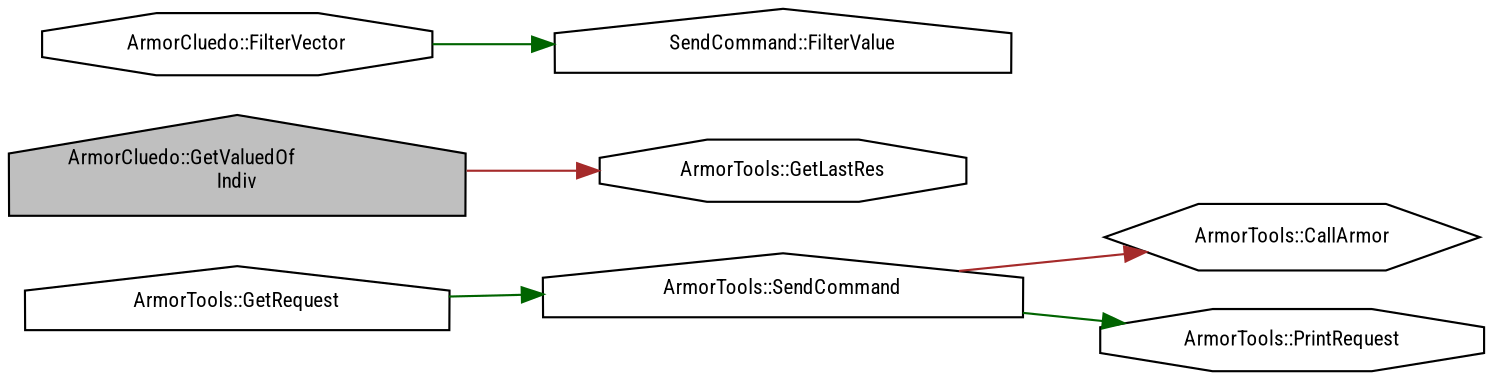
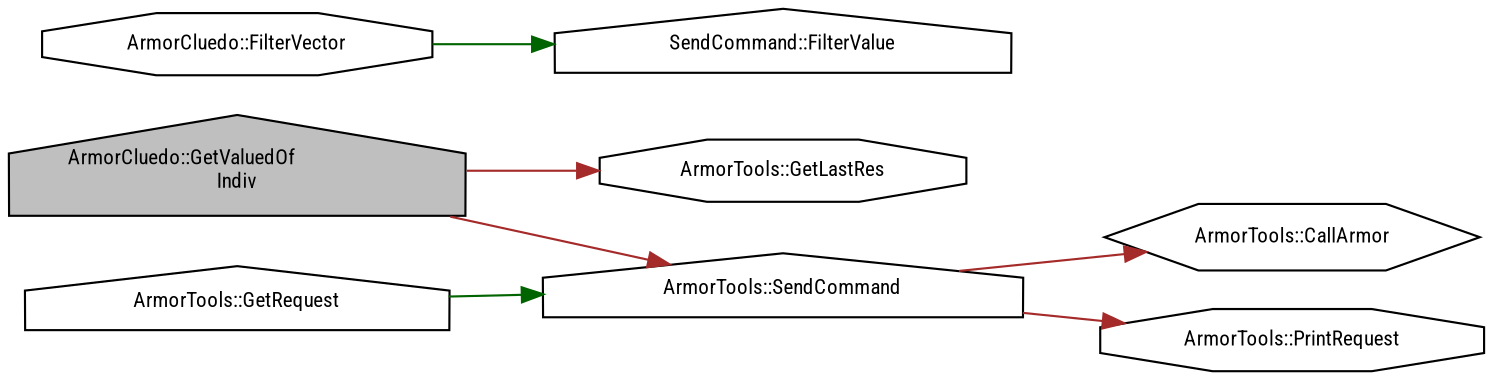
none -> (549, 238)
(1063, 317) -> (1063, 317)
